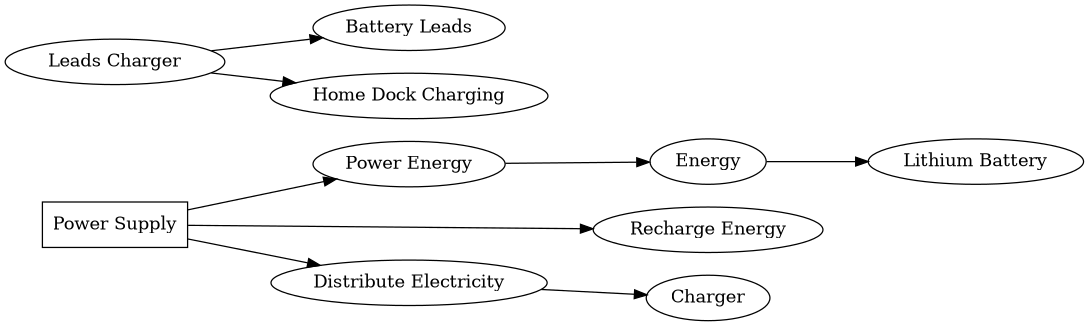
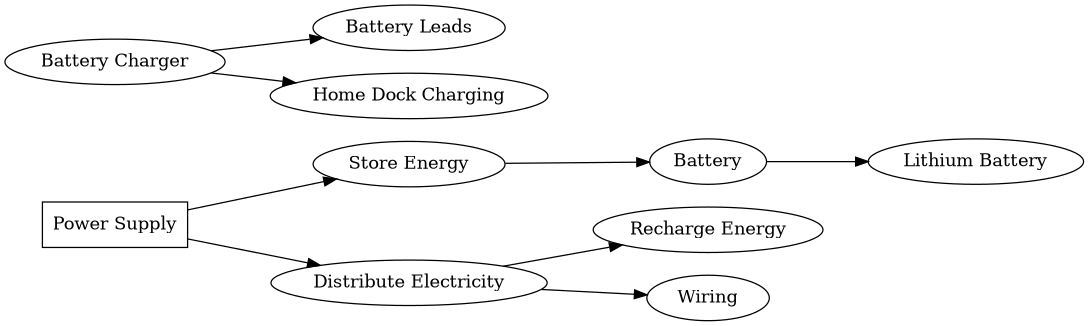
(115, 62) -> (115, 62)
(708, 162) -> (708, 162)
(409, 164) -> (409, 164)
(384, 227) -> (556, 257)
(708, 298) -> (708, 298)
